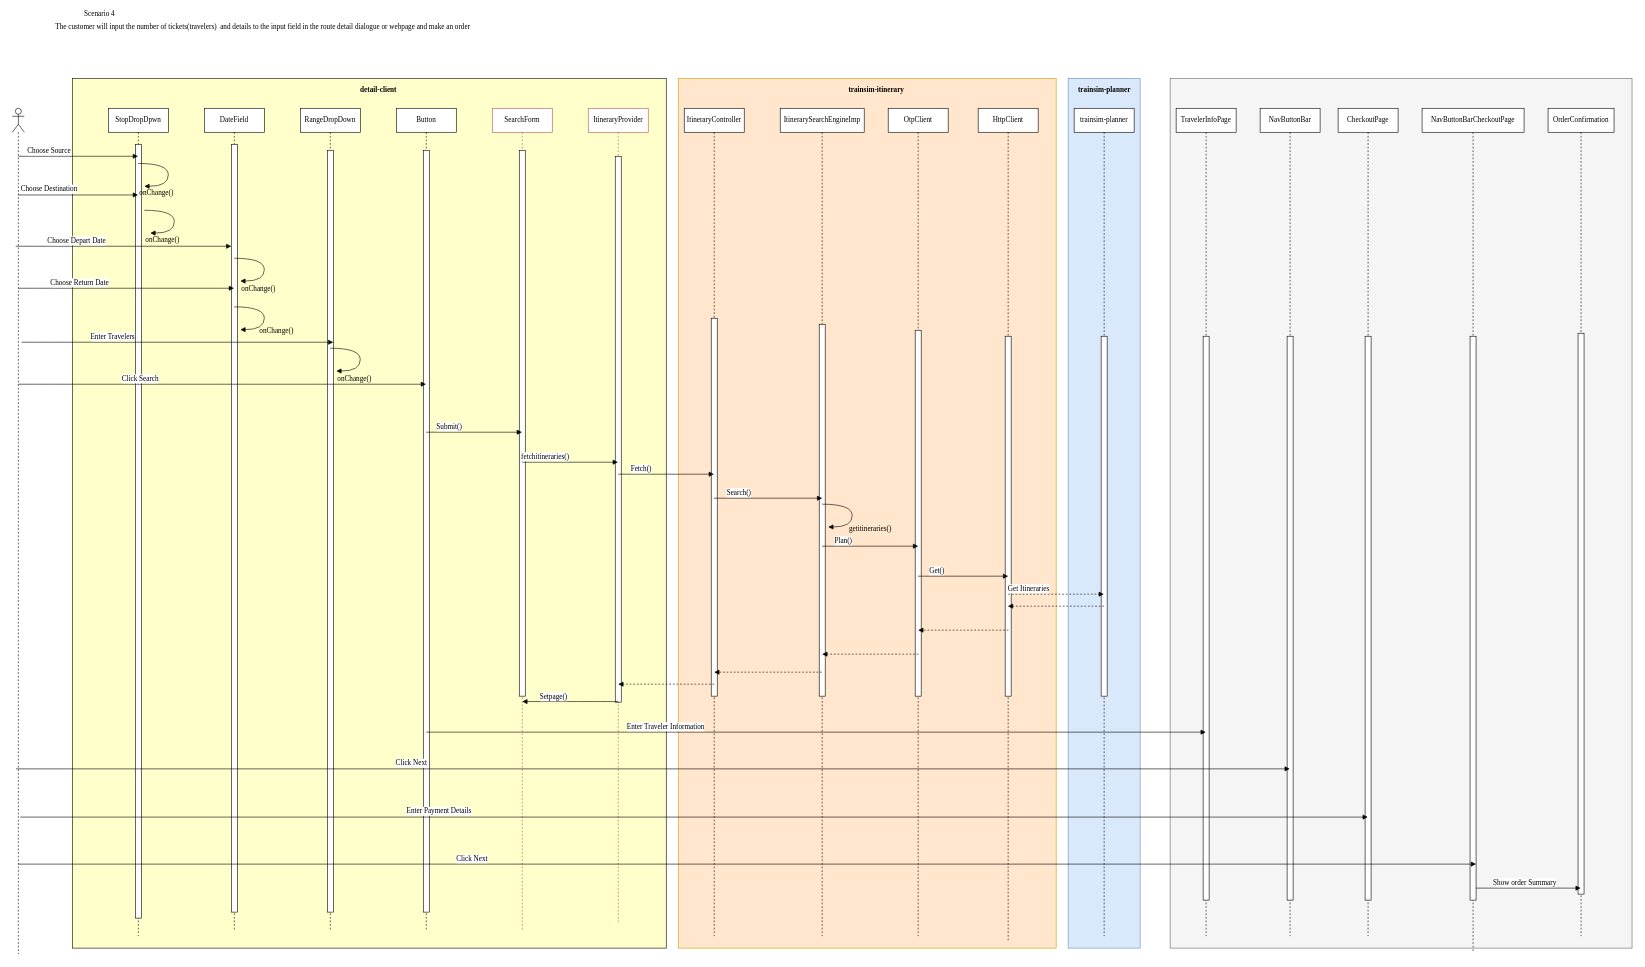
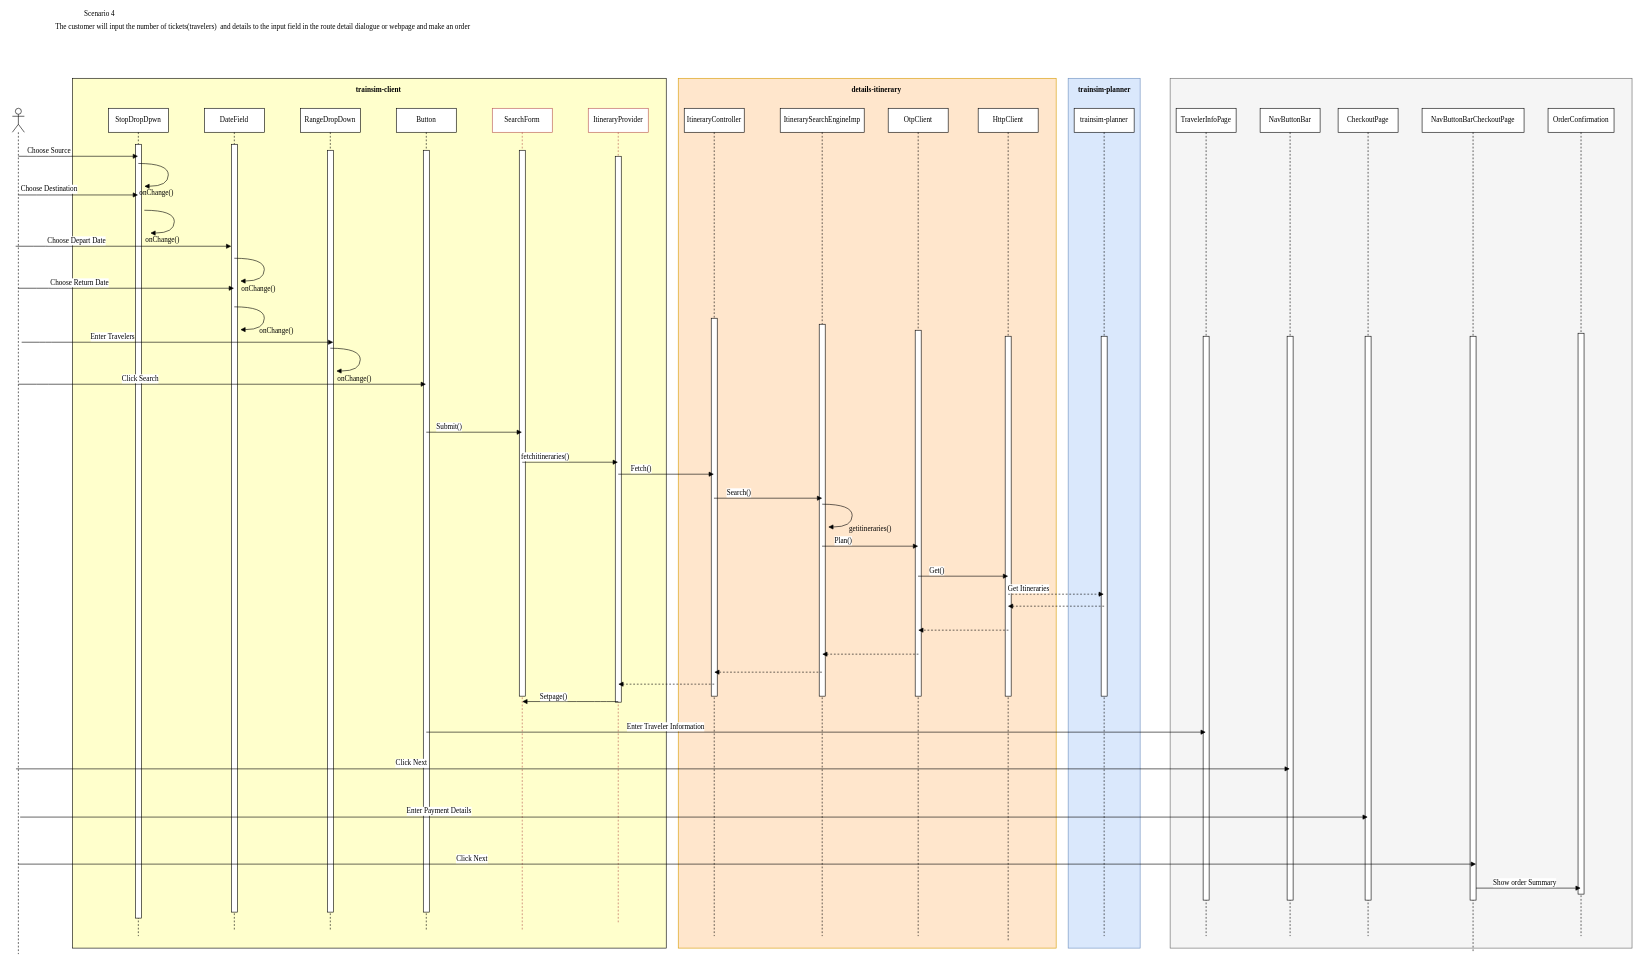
(379, 90) -> (379, 90)
(877, 90) -> (877, 90)
